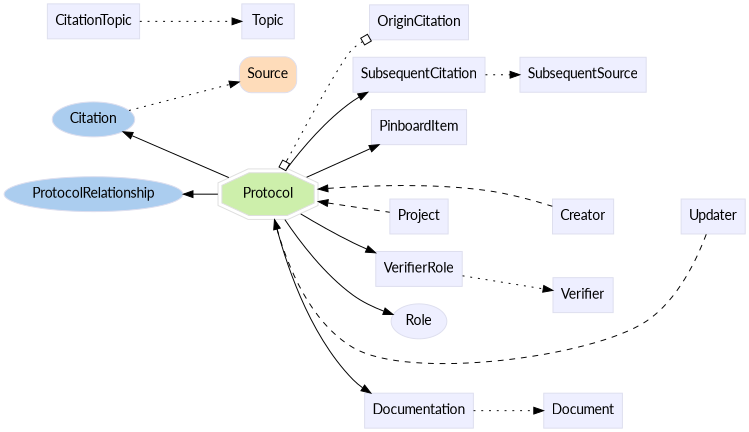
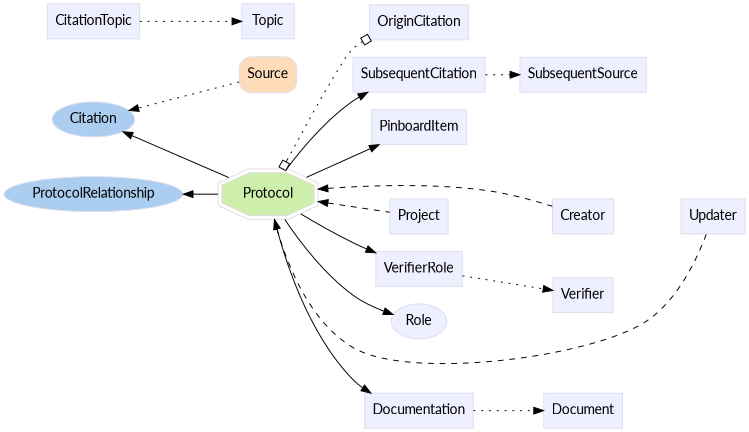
(179, 97) -> (189, 95)
